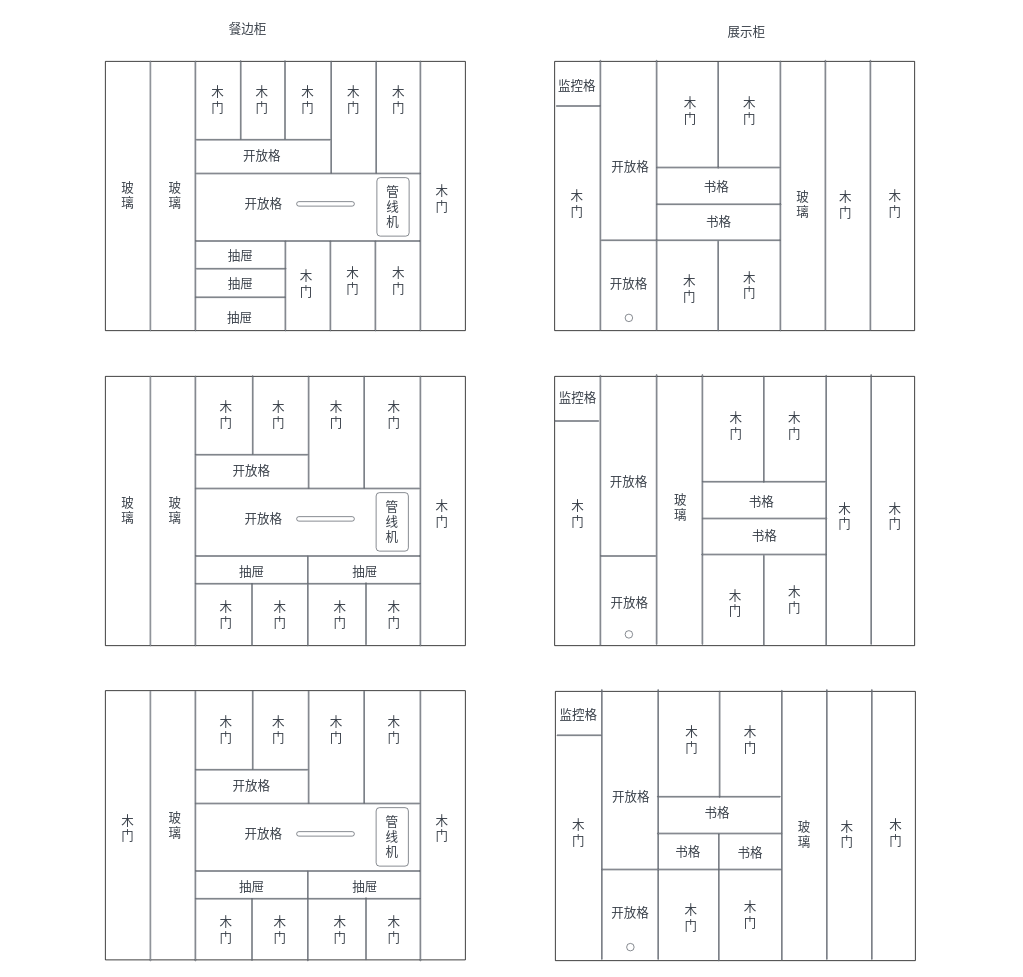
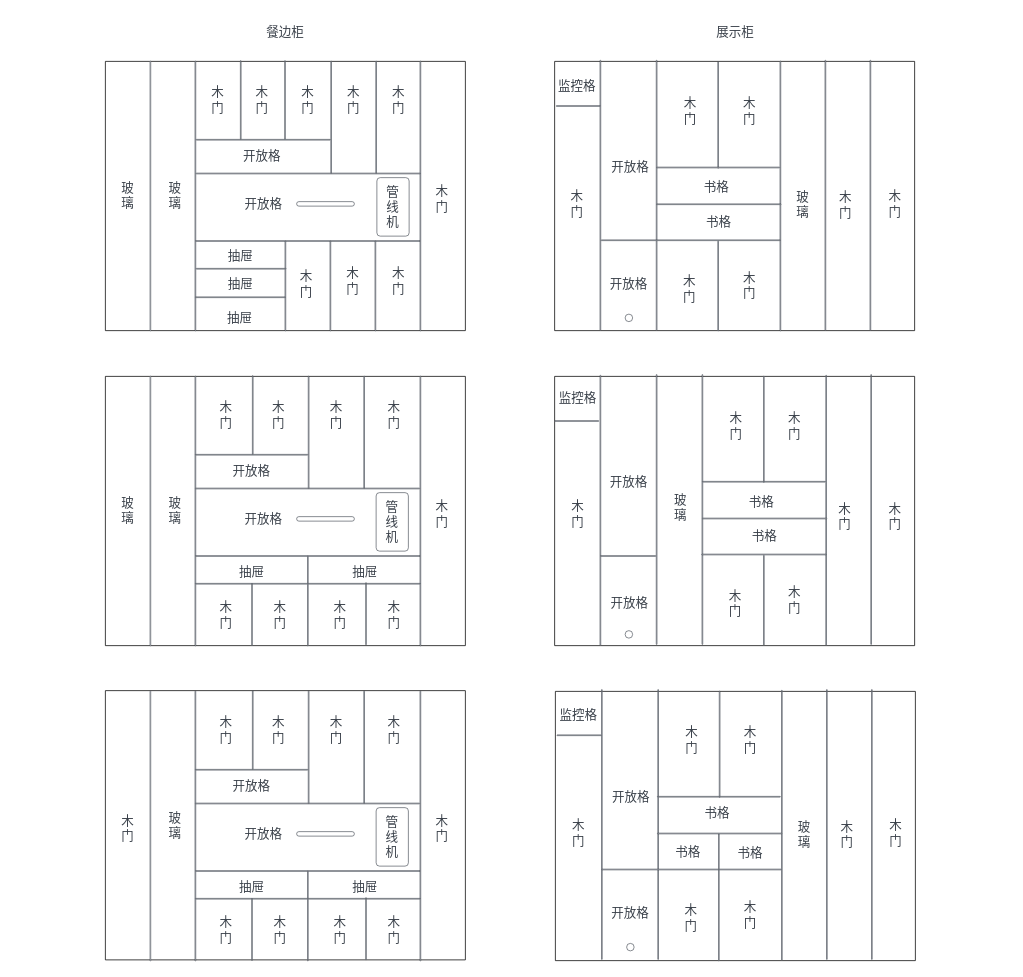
(248, 29) -> (285, 32)
(747, 32) -> (735, 32)
